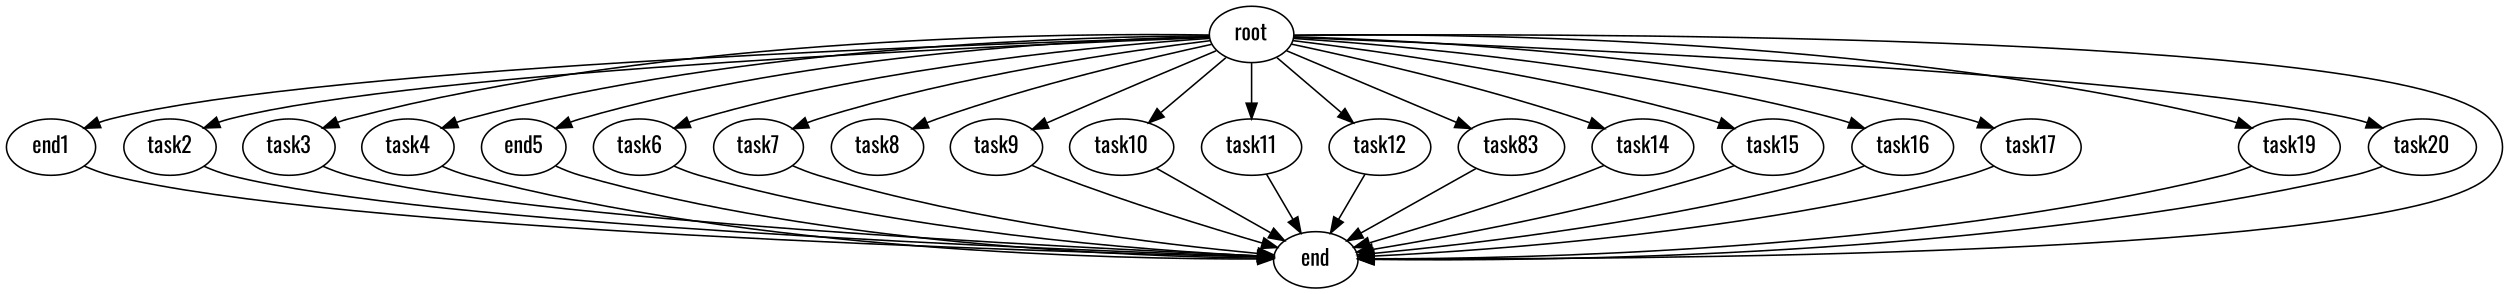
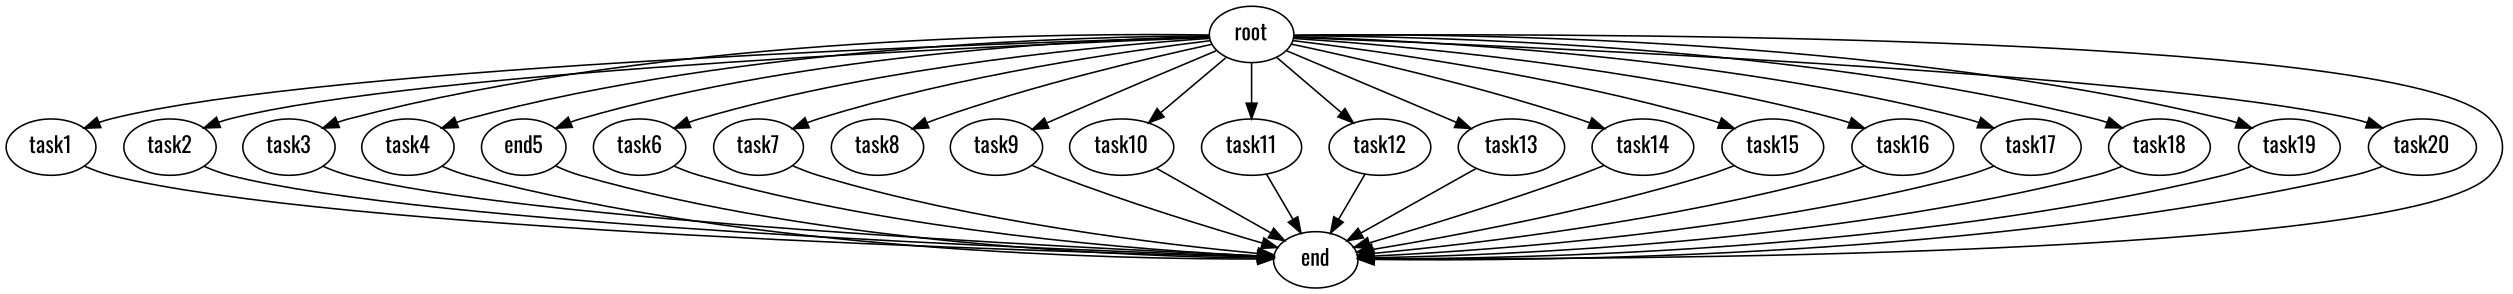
(51, 147) -> (51, 147)
(1511, 147) -> (1511, 147)
none -> (2159, 147)
